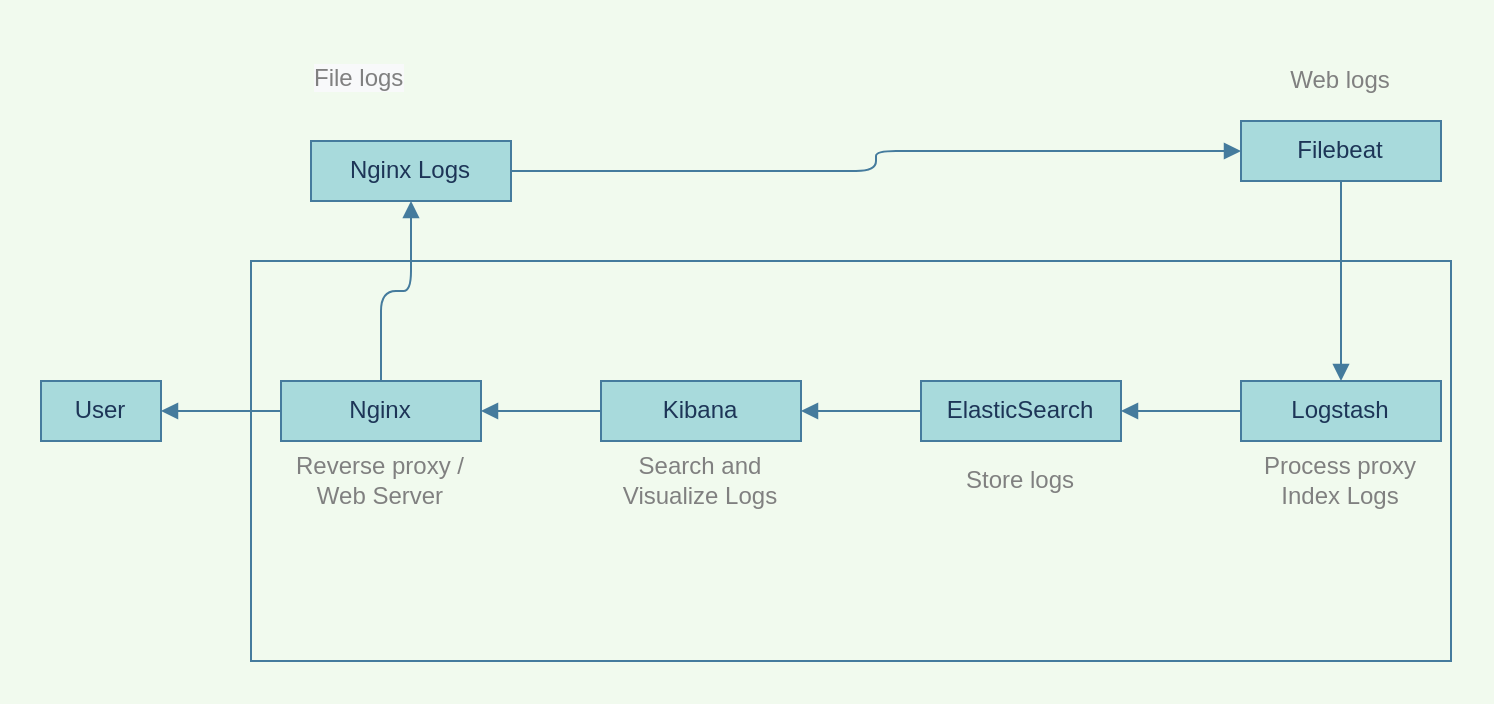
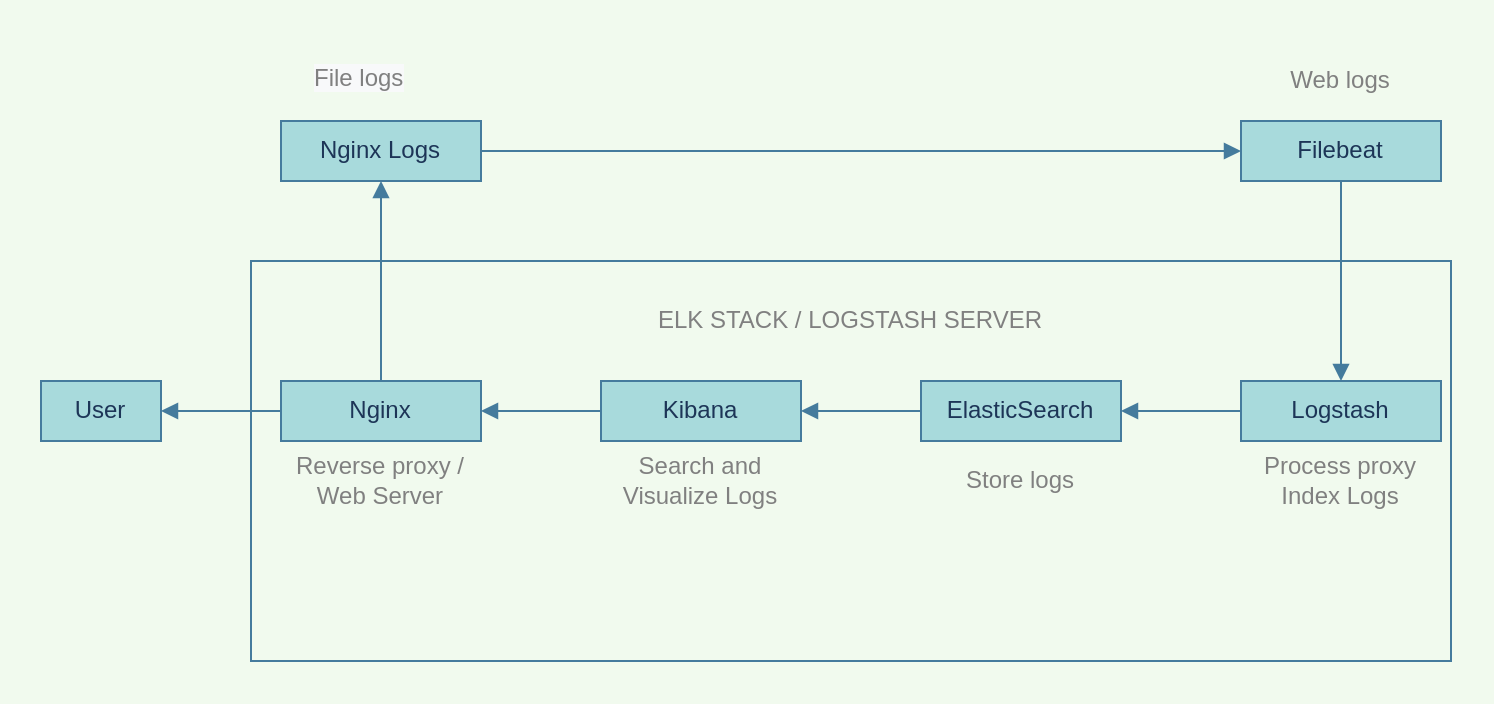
(411, 171) -> (381, 151)
none -> (851, 321)
